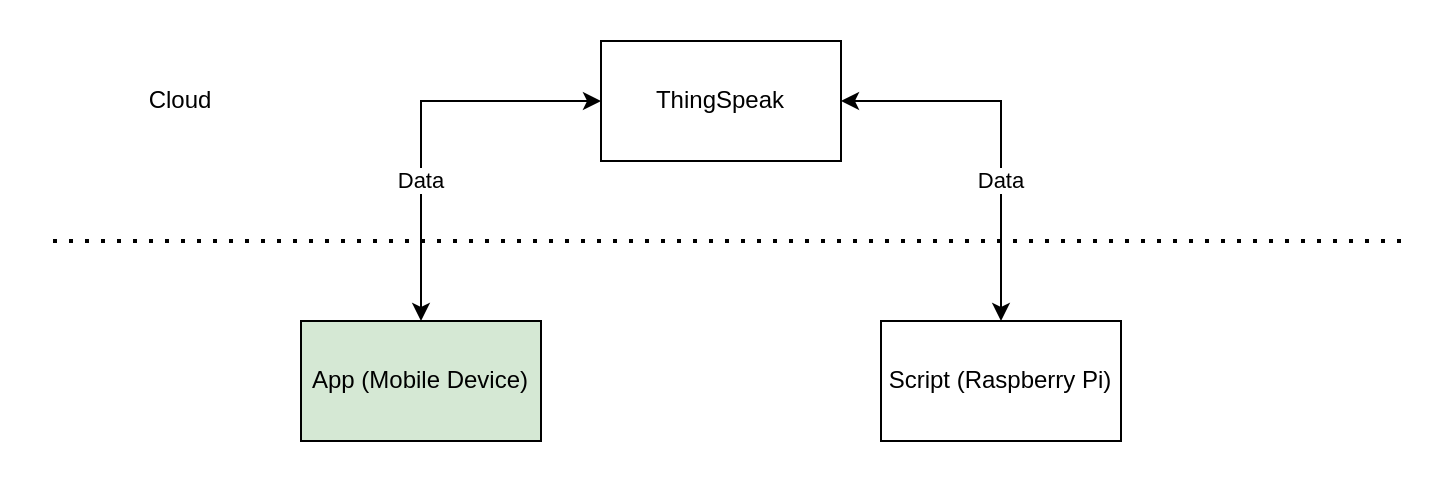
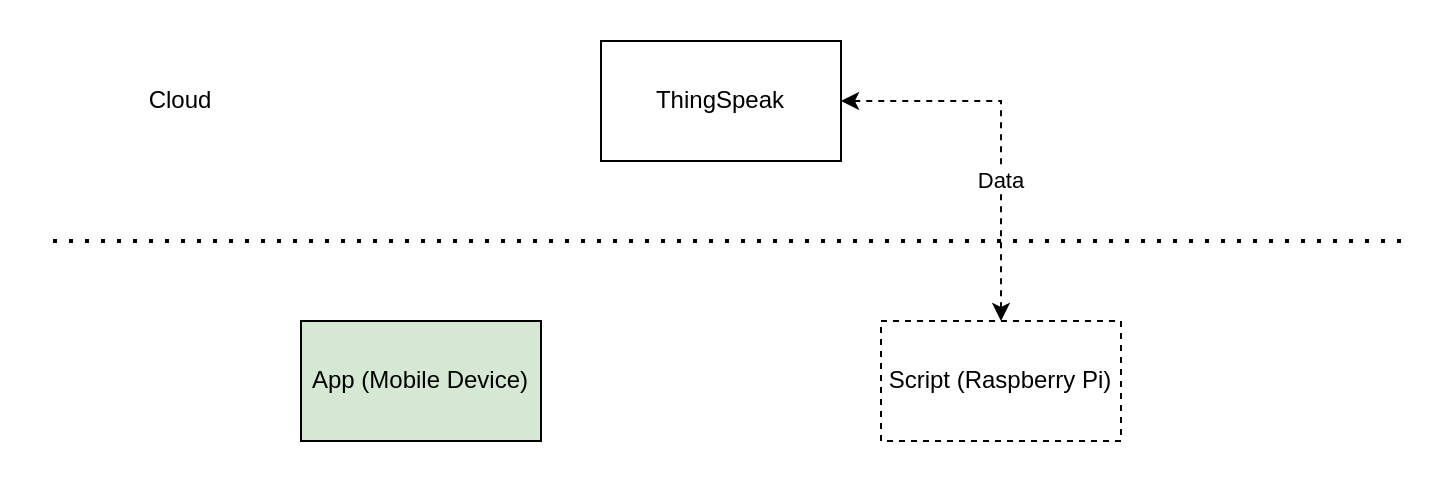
(963, 101) -> (963, 101)
(421, 121) -> none
(1001, 381) -> (1001, 381)
